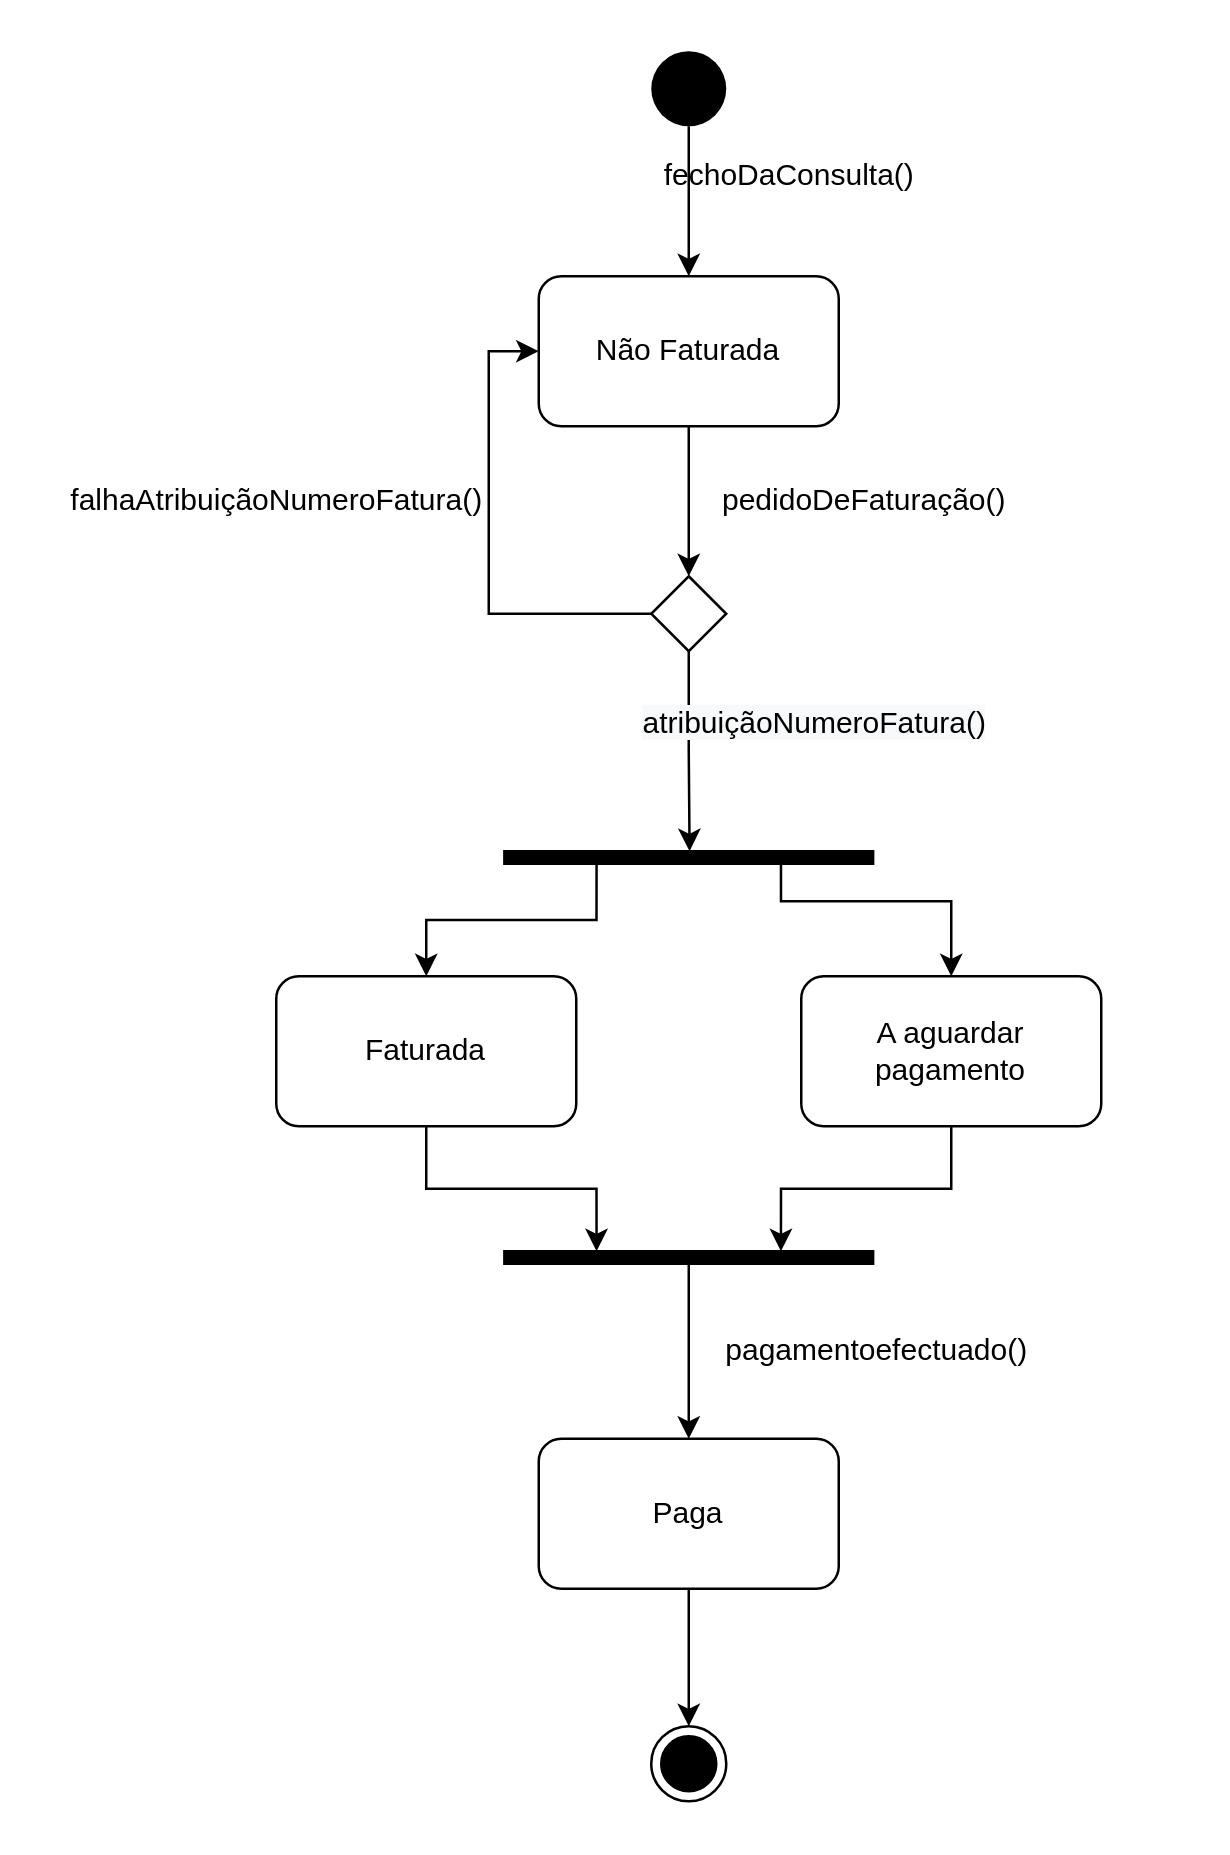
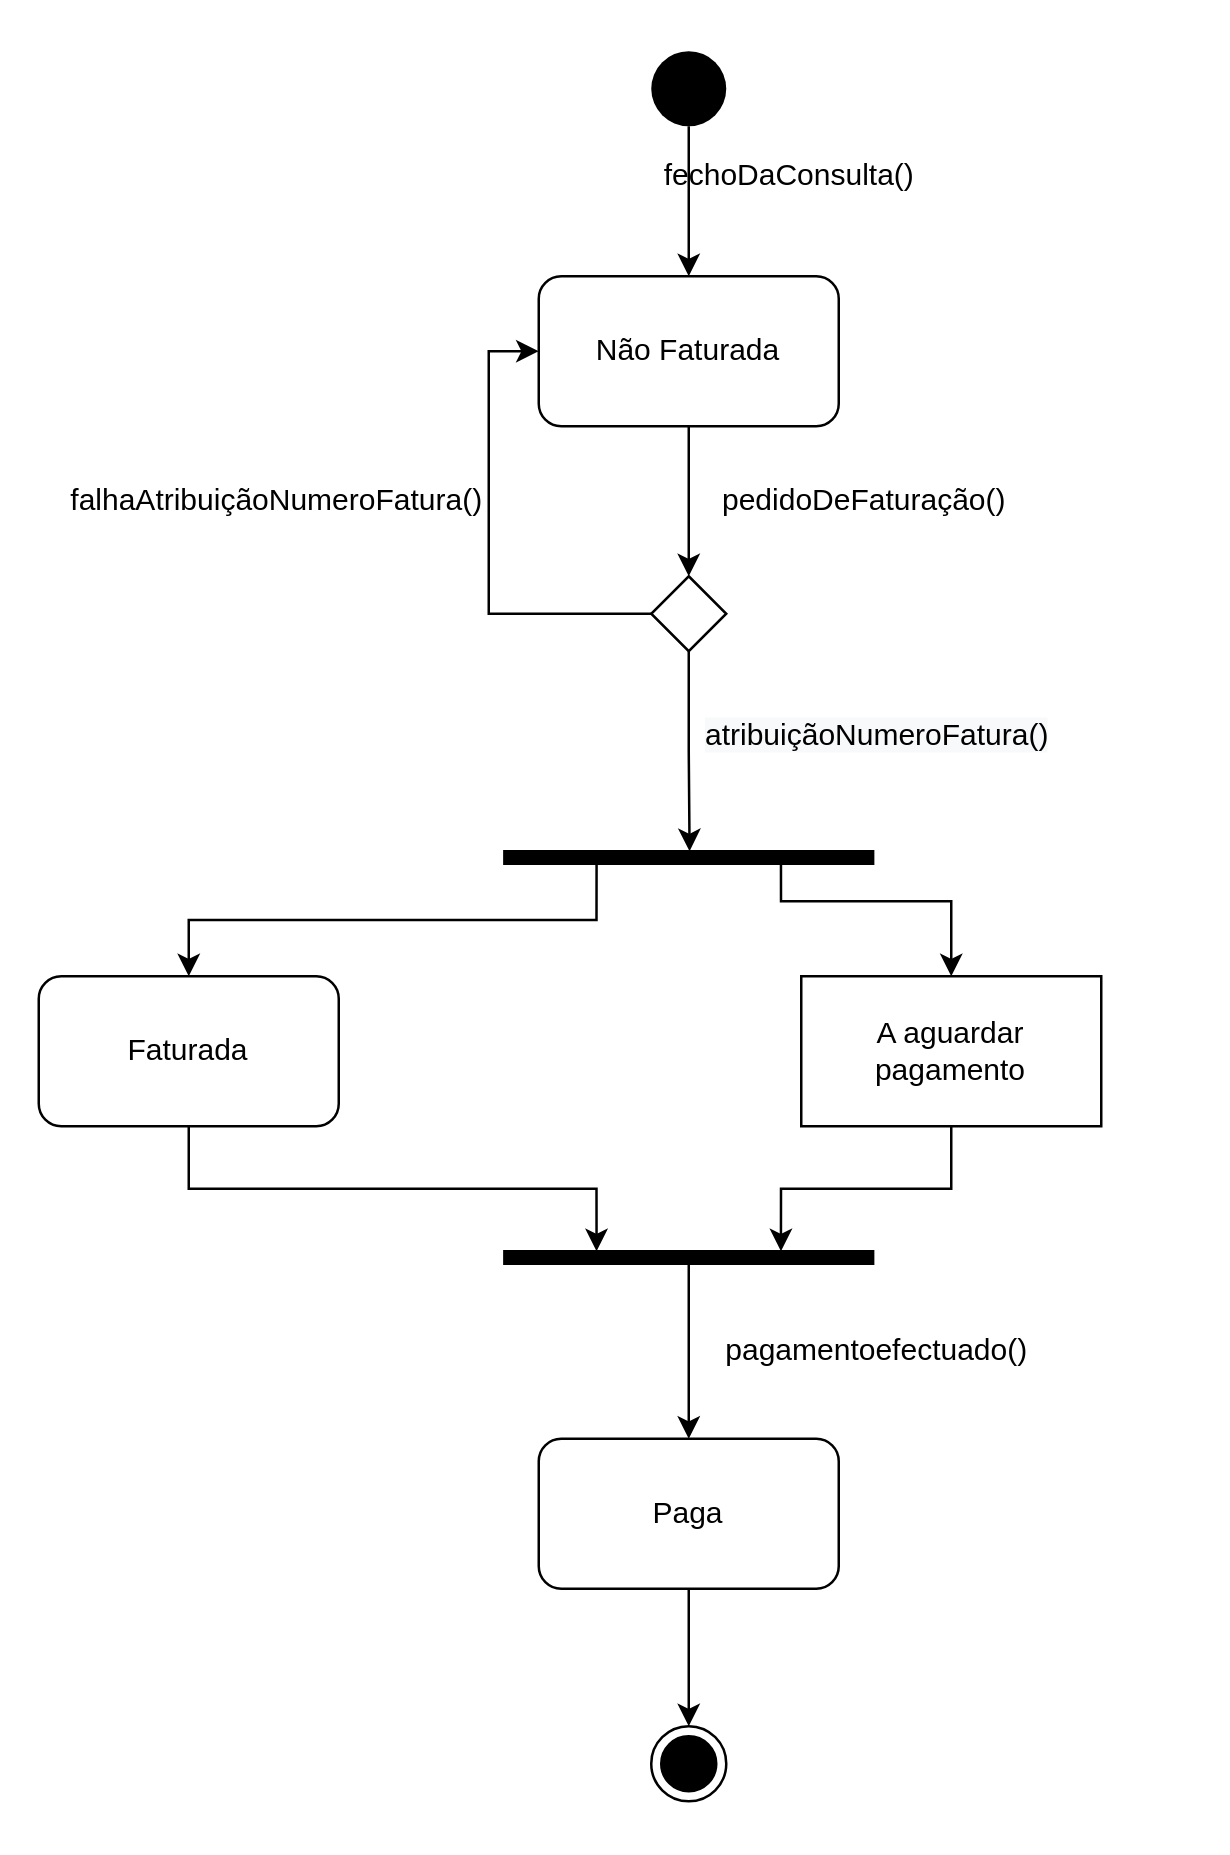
(876, 726) -> (939, 739)
(426, 1051) -> (189, 1051)
(951, 1051) -> (951, 1051)
